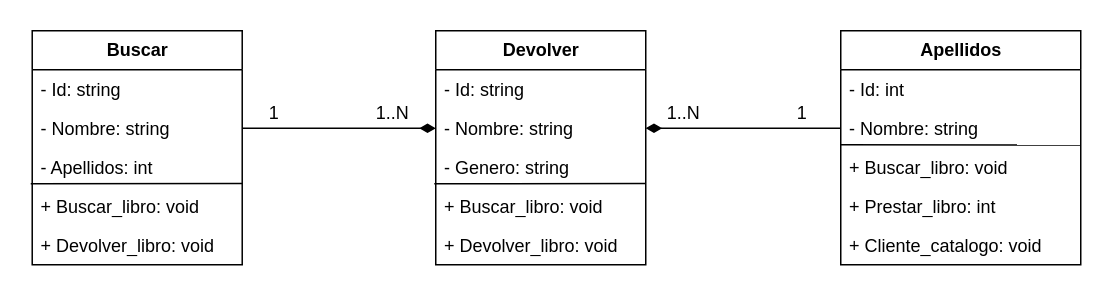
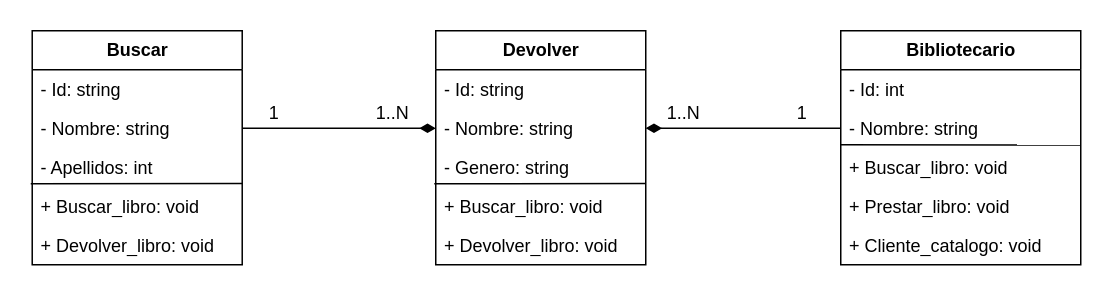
(962, 50) -> (962, 50)
(937, 208) -> (942, 208)
